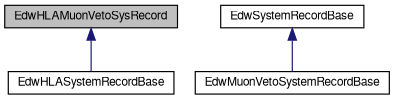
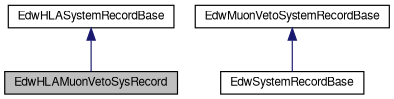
(91, 56) -> (91, 56)
(292, 56) -> (292, 56)
